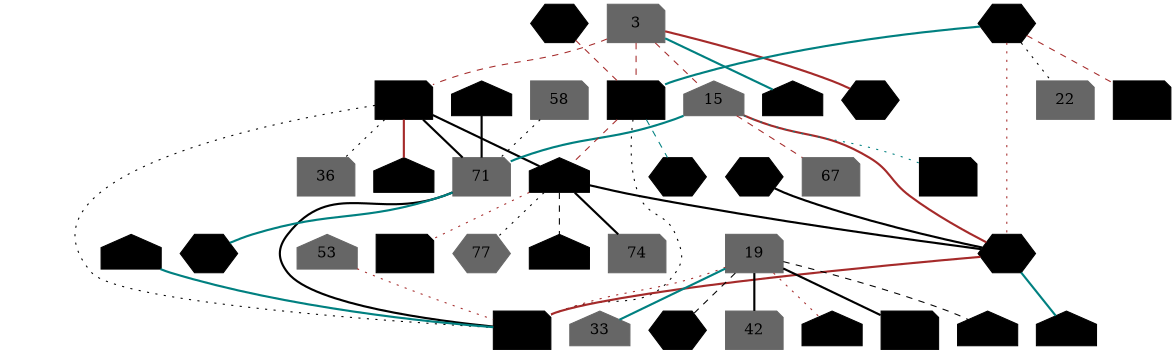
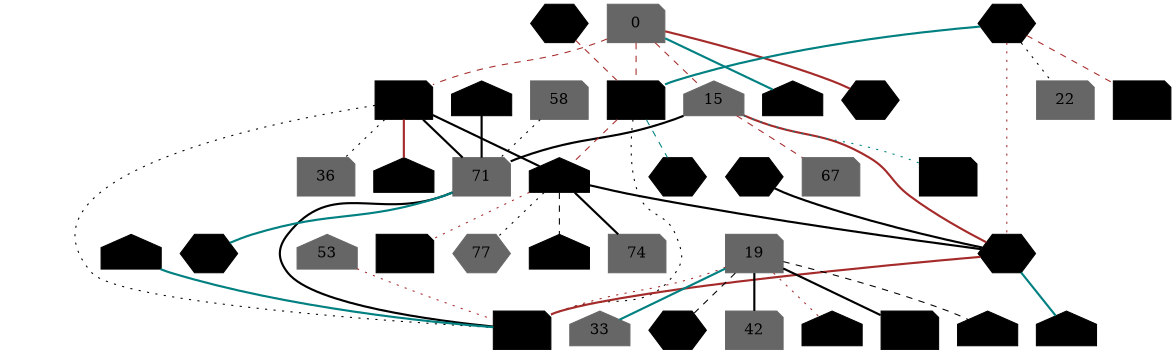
(636, 23) -> (636, 23)
(610, 136) -> (610, 136)
